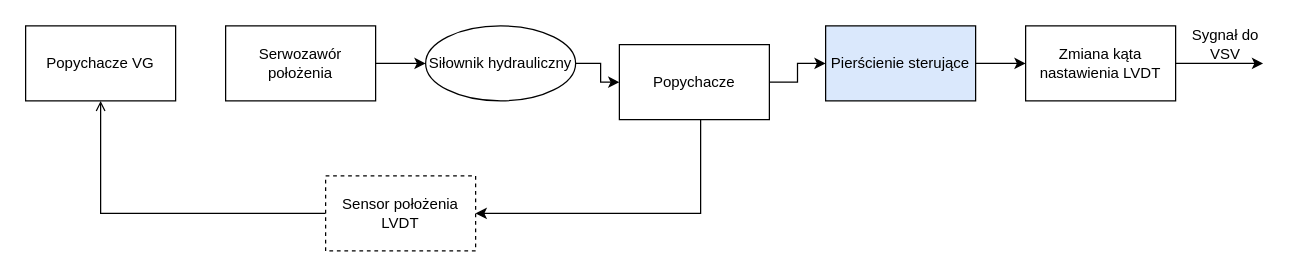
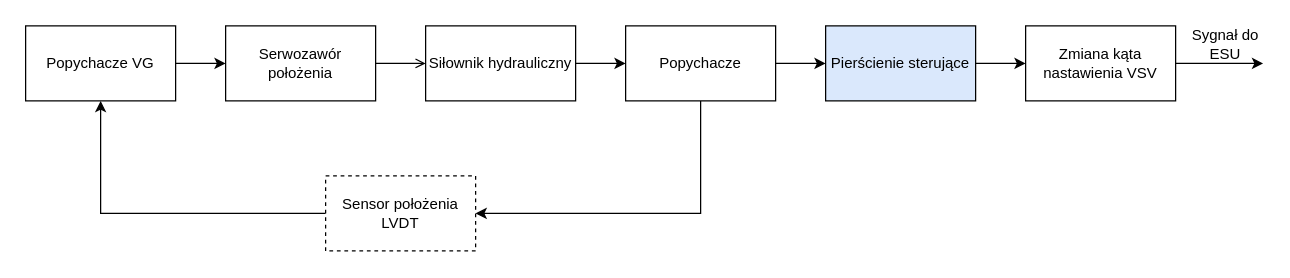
(1226, 44) -> (1226, 44)
none -> (197, 63)
(416, 63) -> (418, 63)
(501, 63) -> (501, 63)
(1101, 63) -> (1101, 63)
(694, 82) -> (701, 63)
(101, 108) -> (101, 111)
